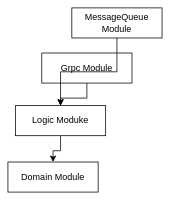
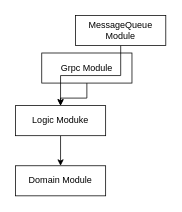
(117, 23) -> (120, 30)
(53, 177) -> (60, 180)
